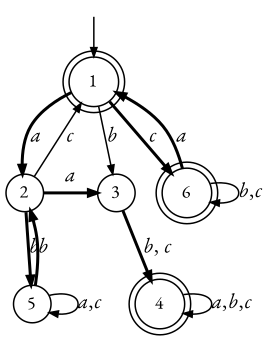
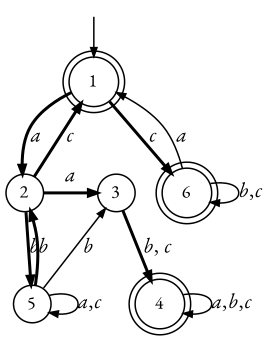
(162, 125) -> (162, 125)
(105, 136) -> (72, 252)
(55, 144) -> (55, 144)
